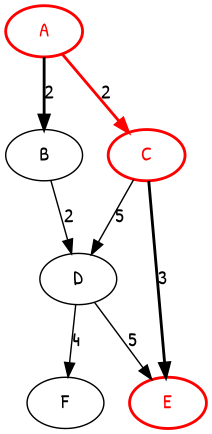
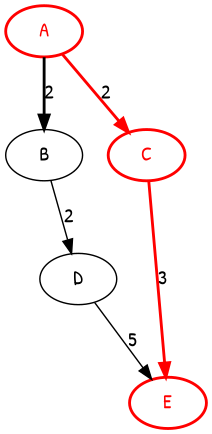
(116, 211) -> none
(157, 272) -> (157, 272)
(65, 403) -> none
